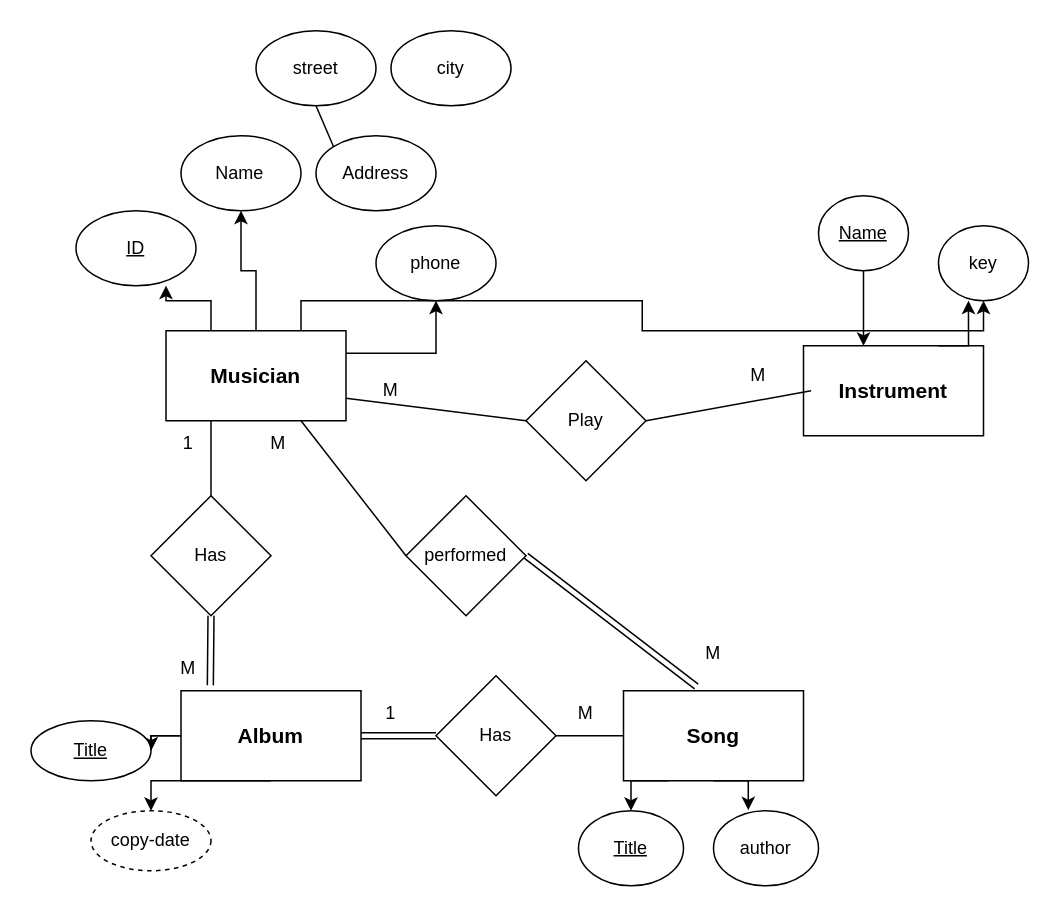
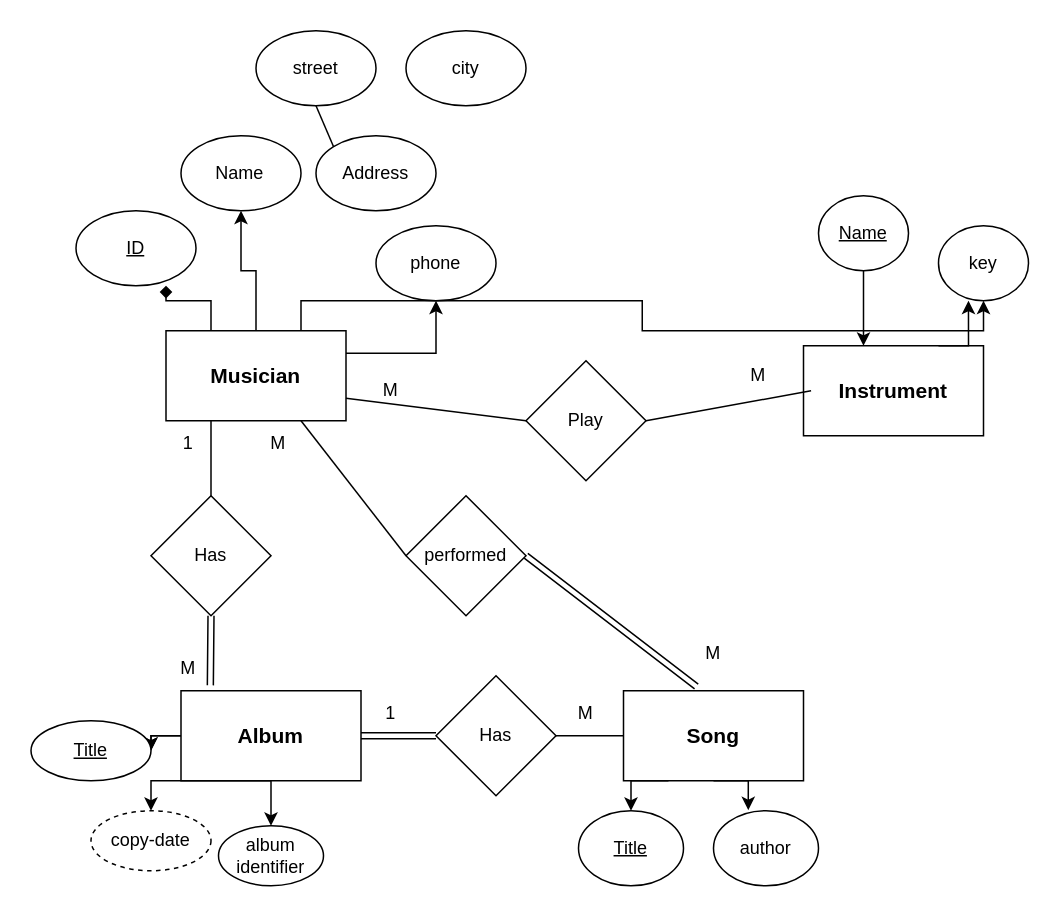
(451, 68) -> (466, 68)
(166, 296) -> (166, 298)
none -> (271, 798)
none -> (271, 856)
